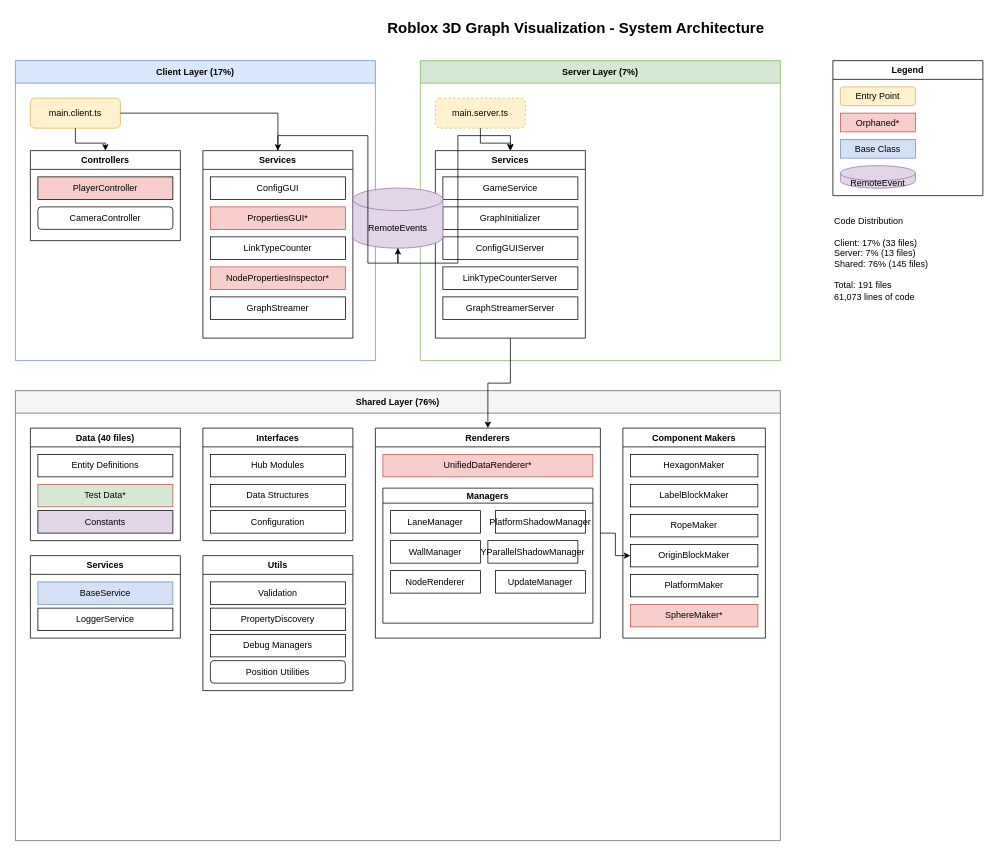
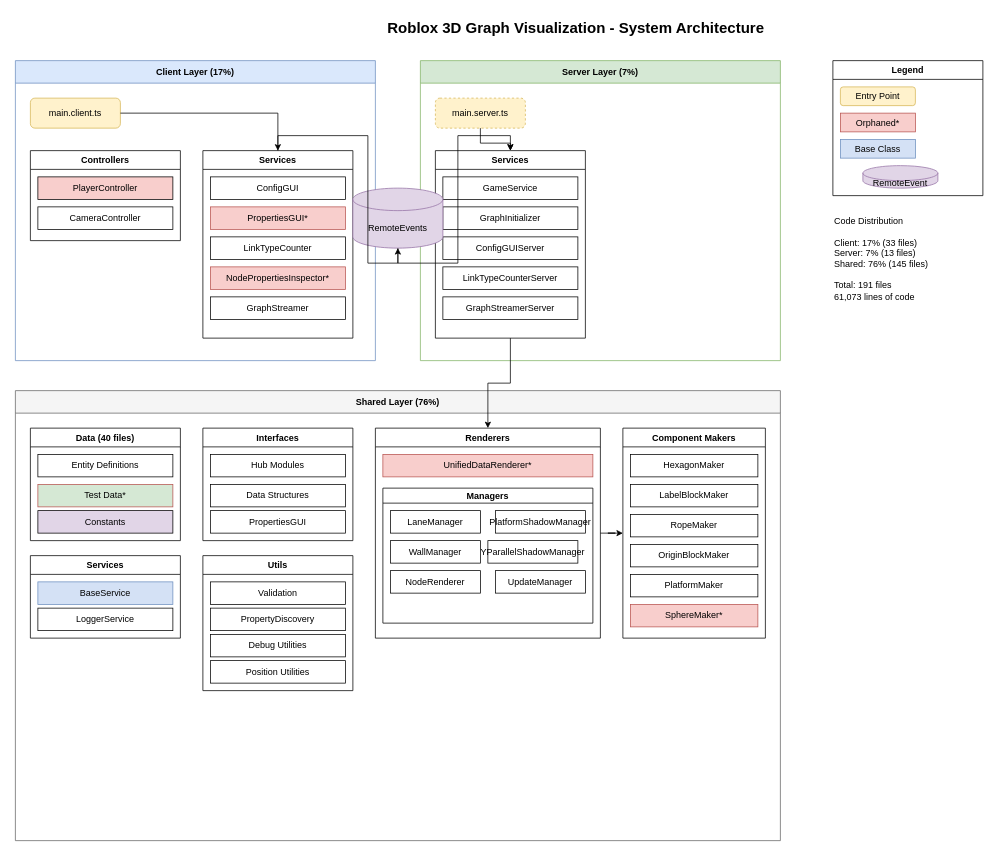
(75, 136) -> none
(878, 177) -> (900, 177)
(105, 218) -> (105, 218)
(278, 522) -> (278, 522)
(615, 548) -> (615, 533)
(278, 645) -> (278, 645)
(278, 672) -> (278, 672)
